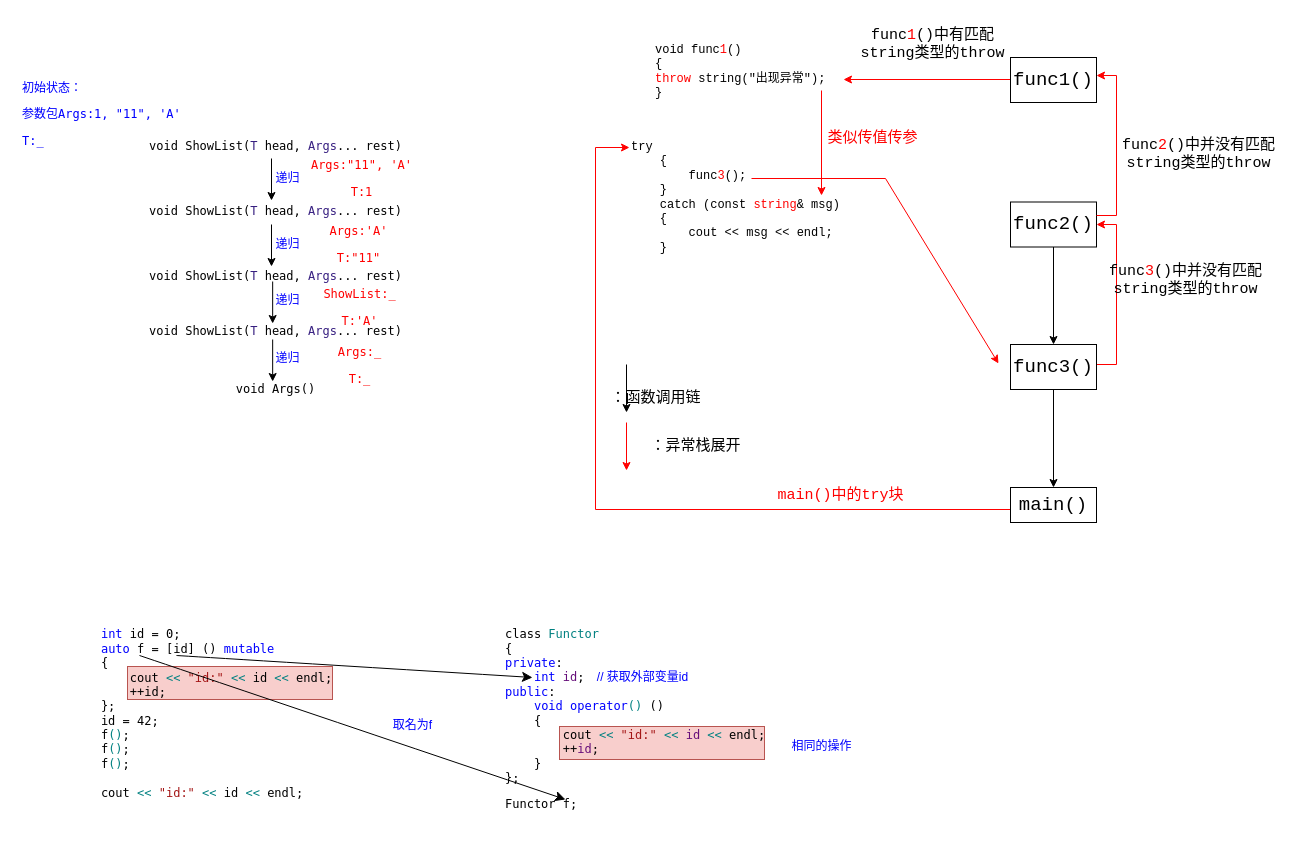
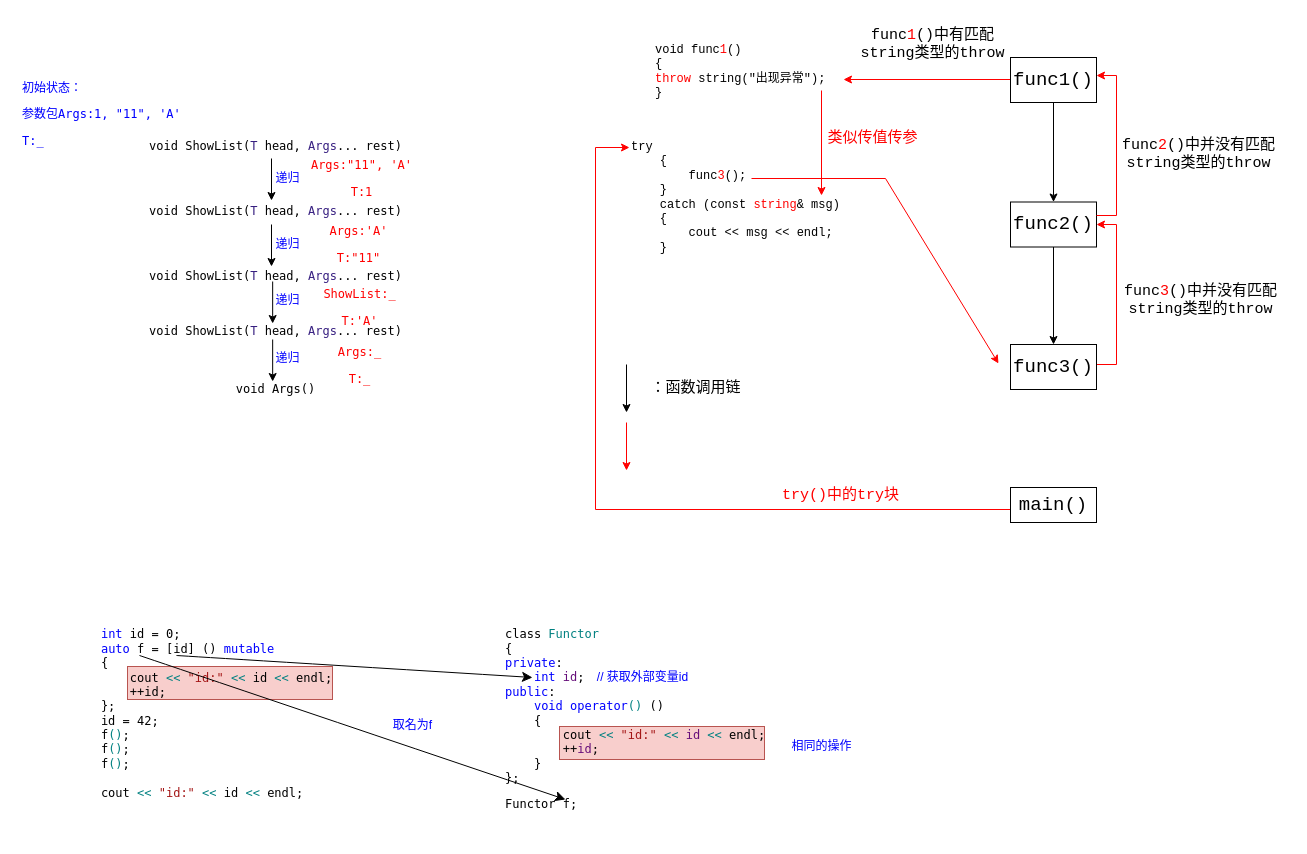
none -> (1054, 149)
(1185, 281) -> (1200, 301)
(656, 397) -> (696, 387)
(1054, 435) -> none
(696, 445) -> none
(841, 496) -> (841, 496)
